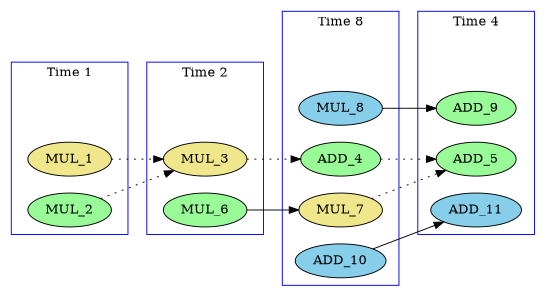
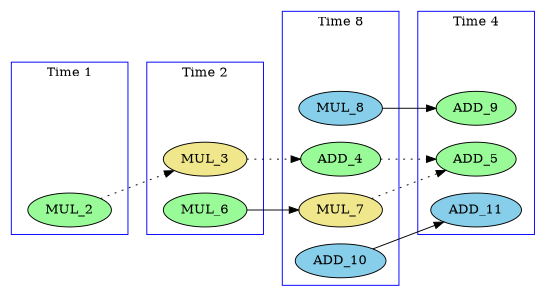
(70, 159) -> none
